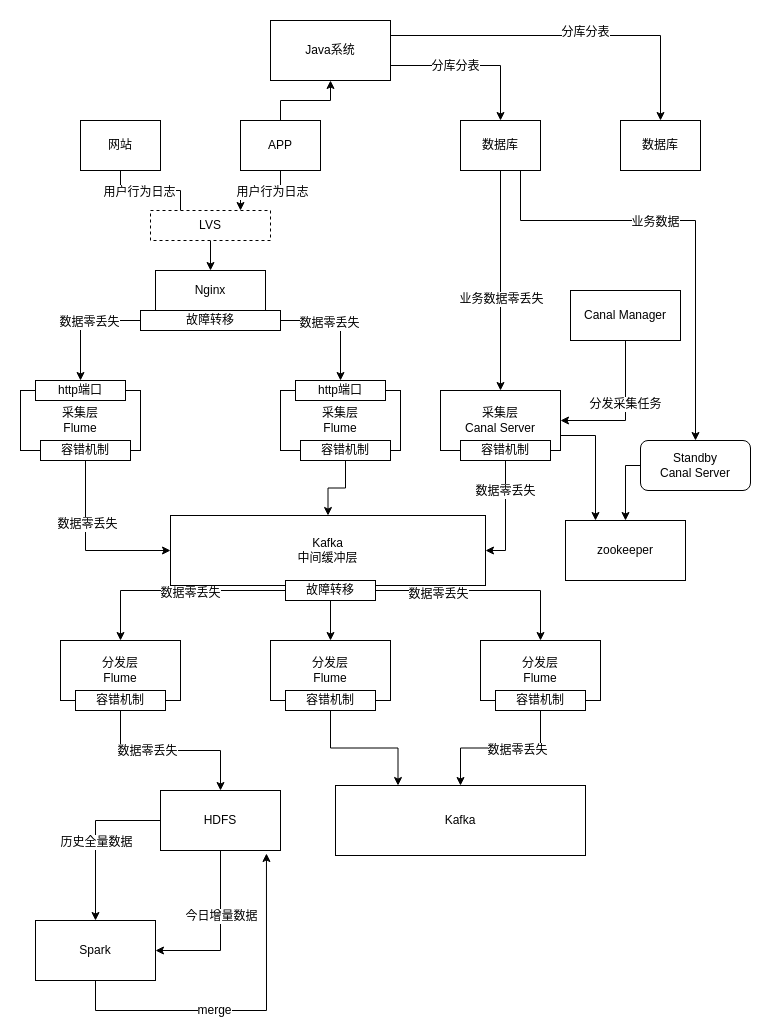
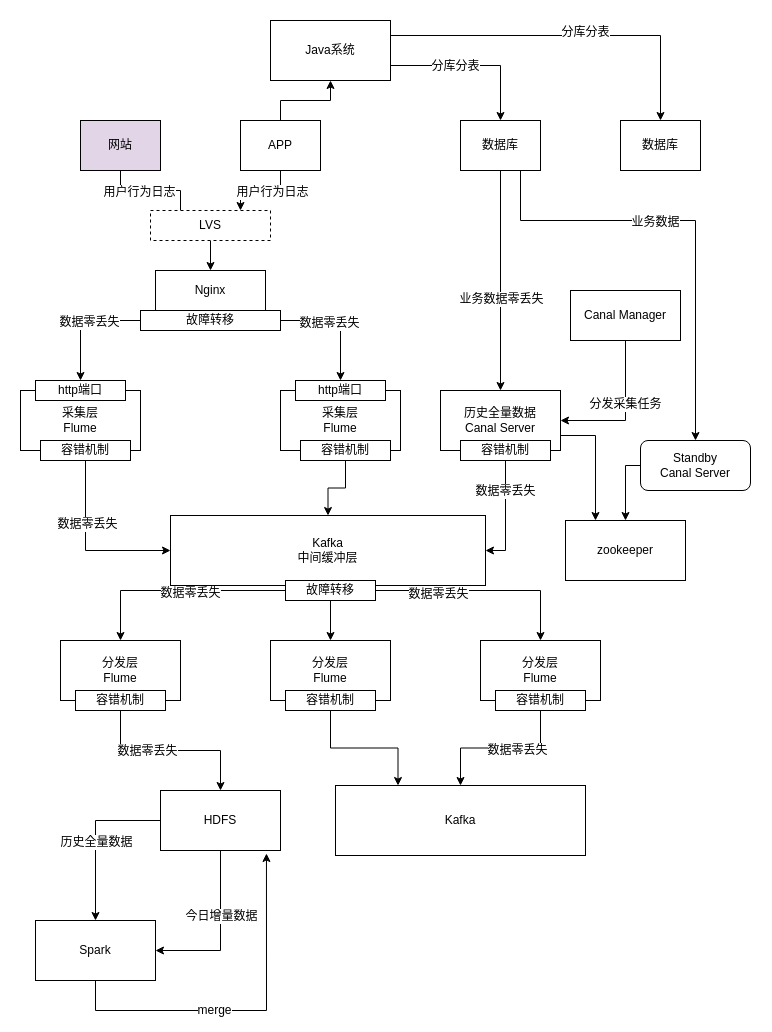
(121, 146) -> (121, 146)
(501, 421) -> (501, 421)
